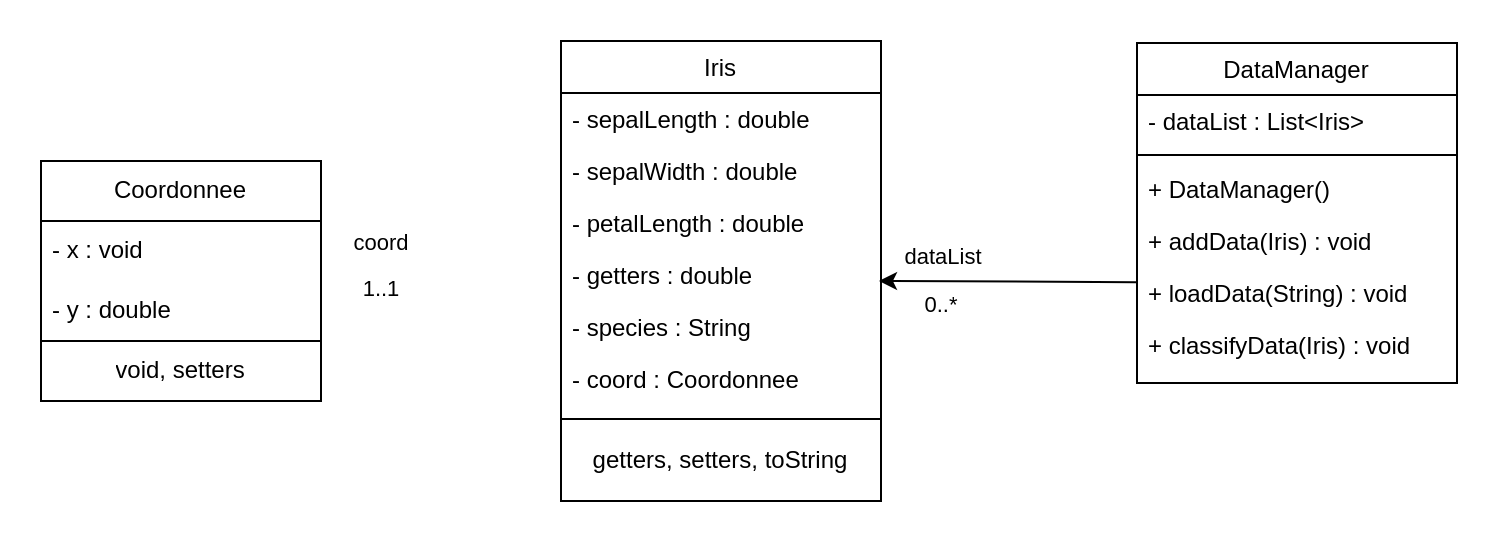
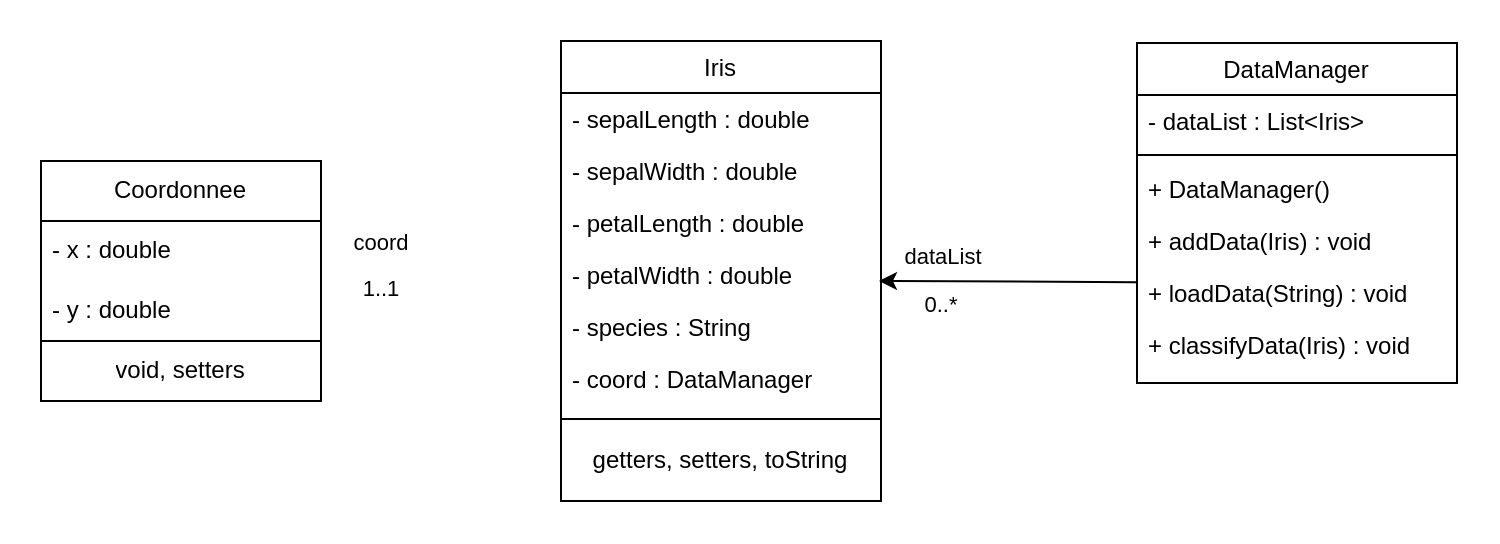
(105, 251) -> (118, 251)
(677, 276) -> (691, 276)
(694, 380) -> (701, 380)
